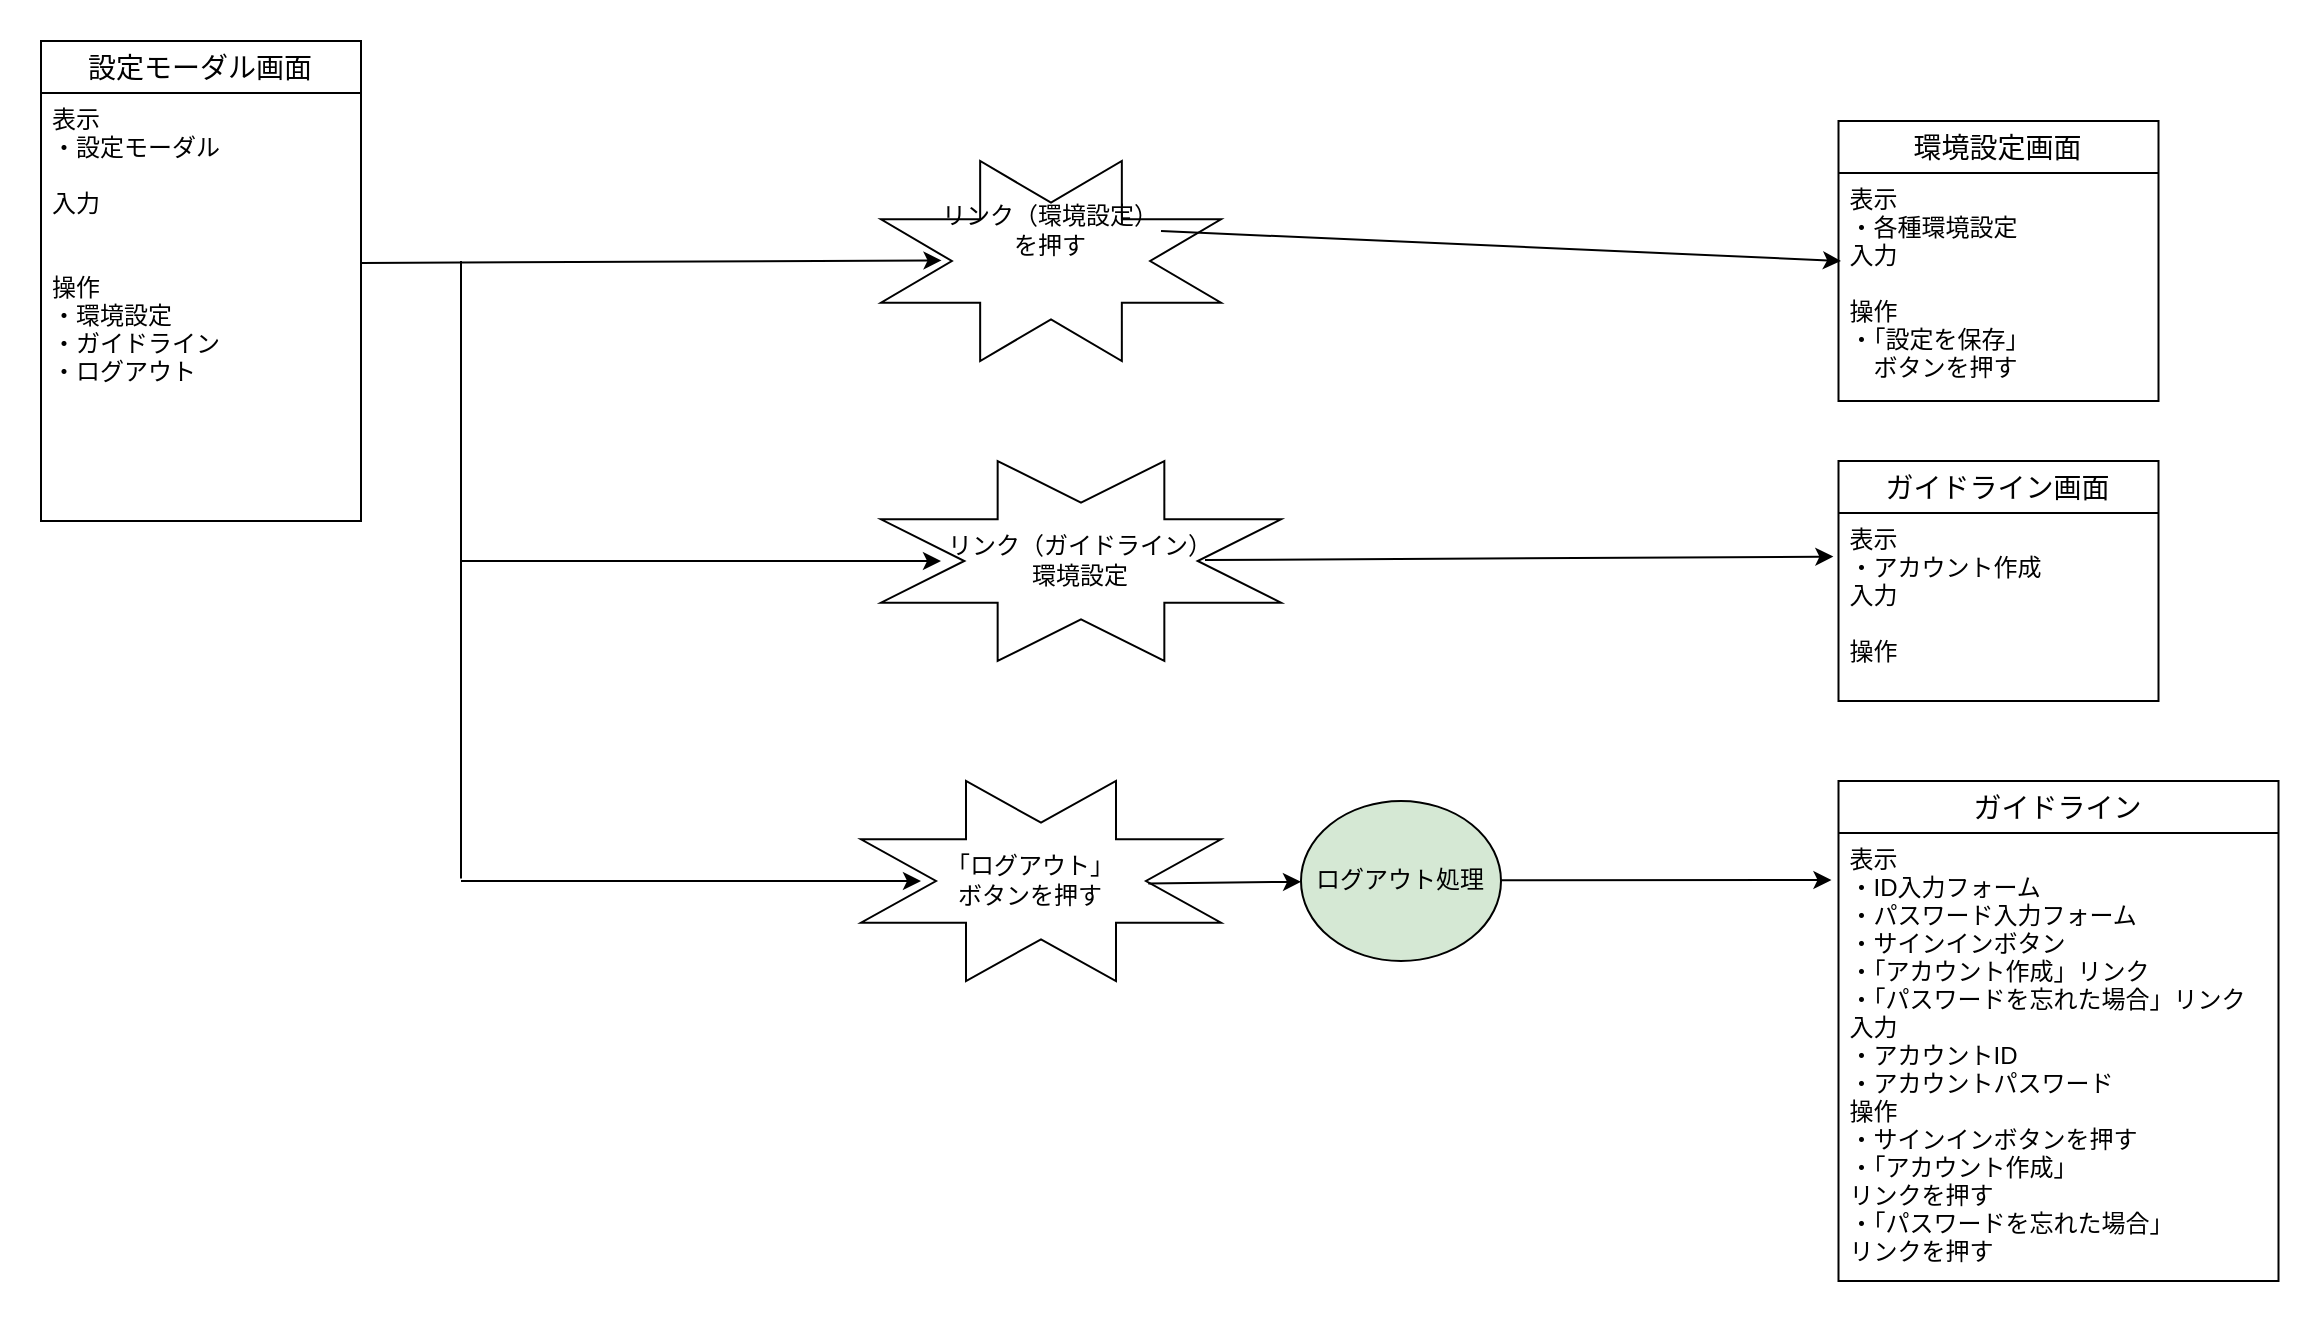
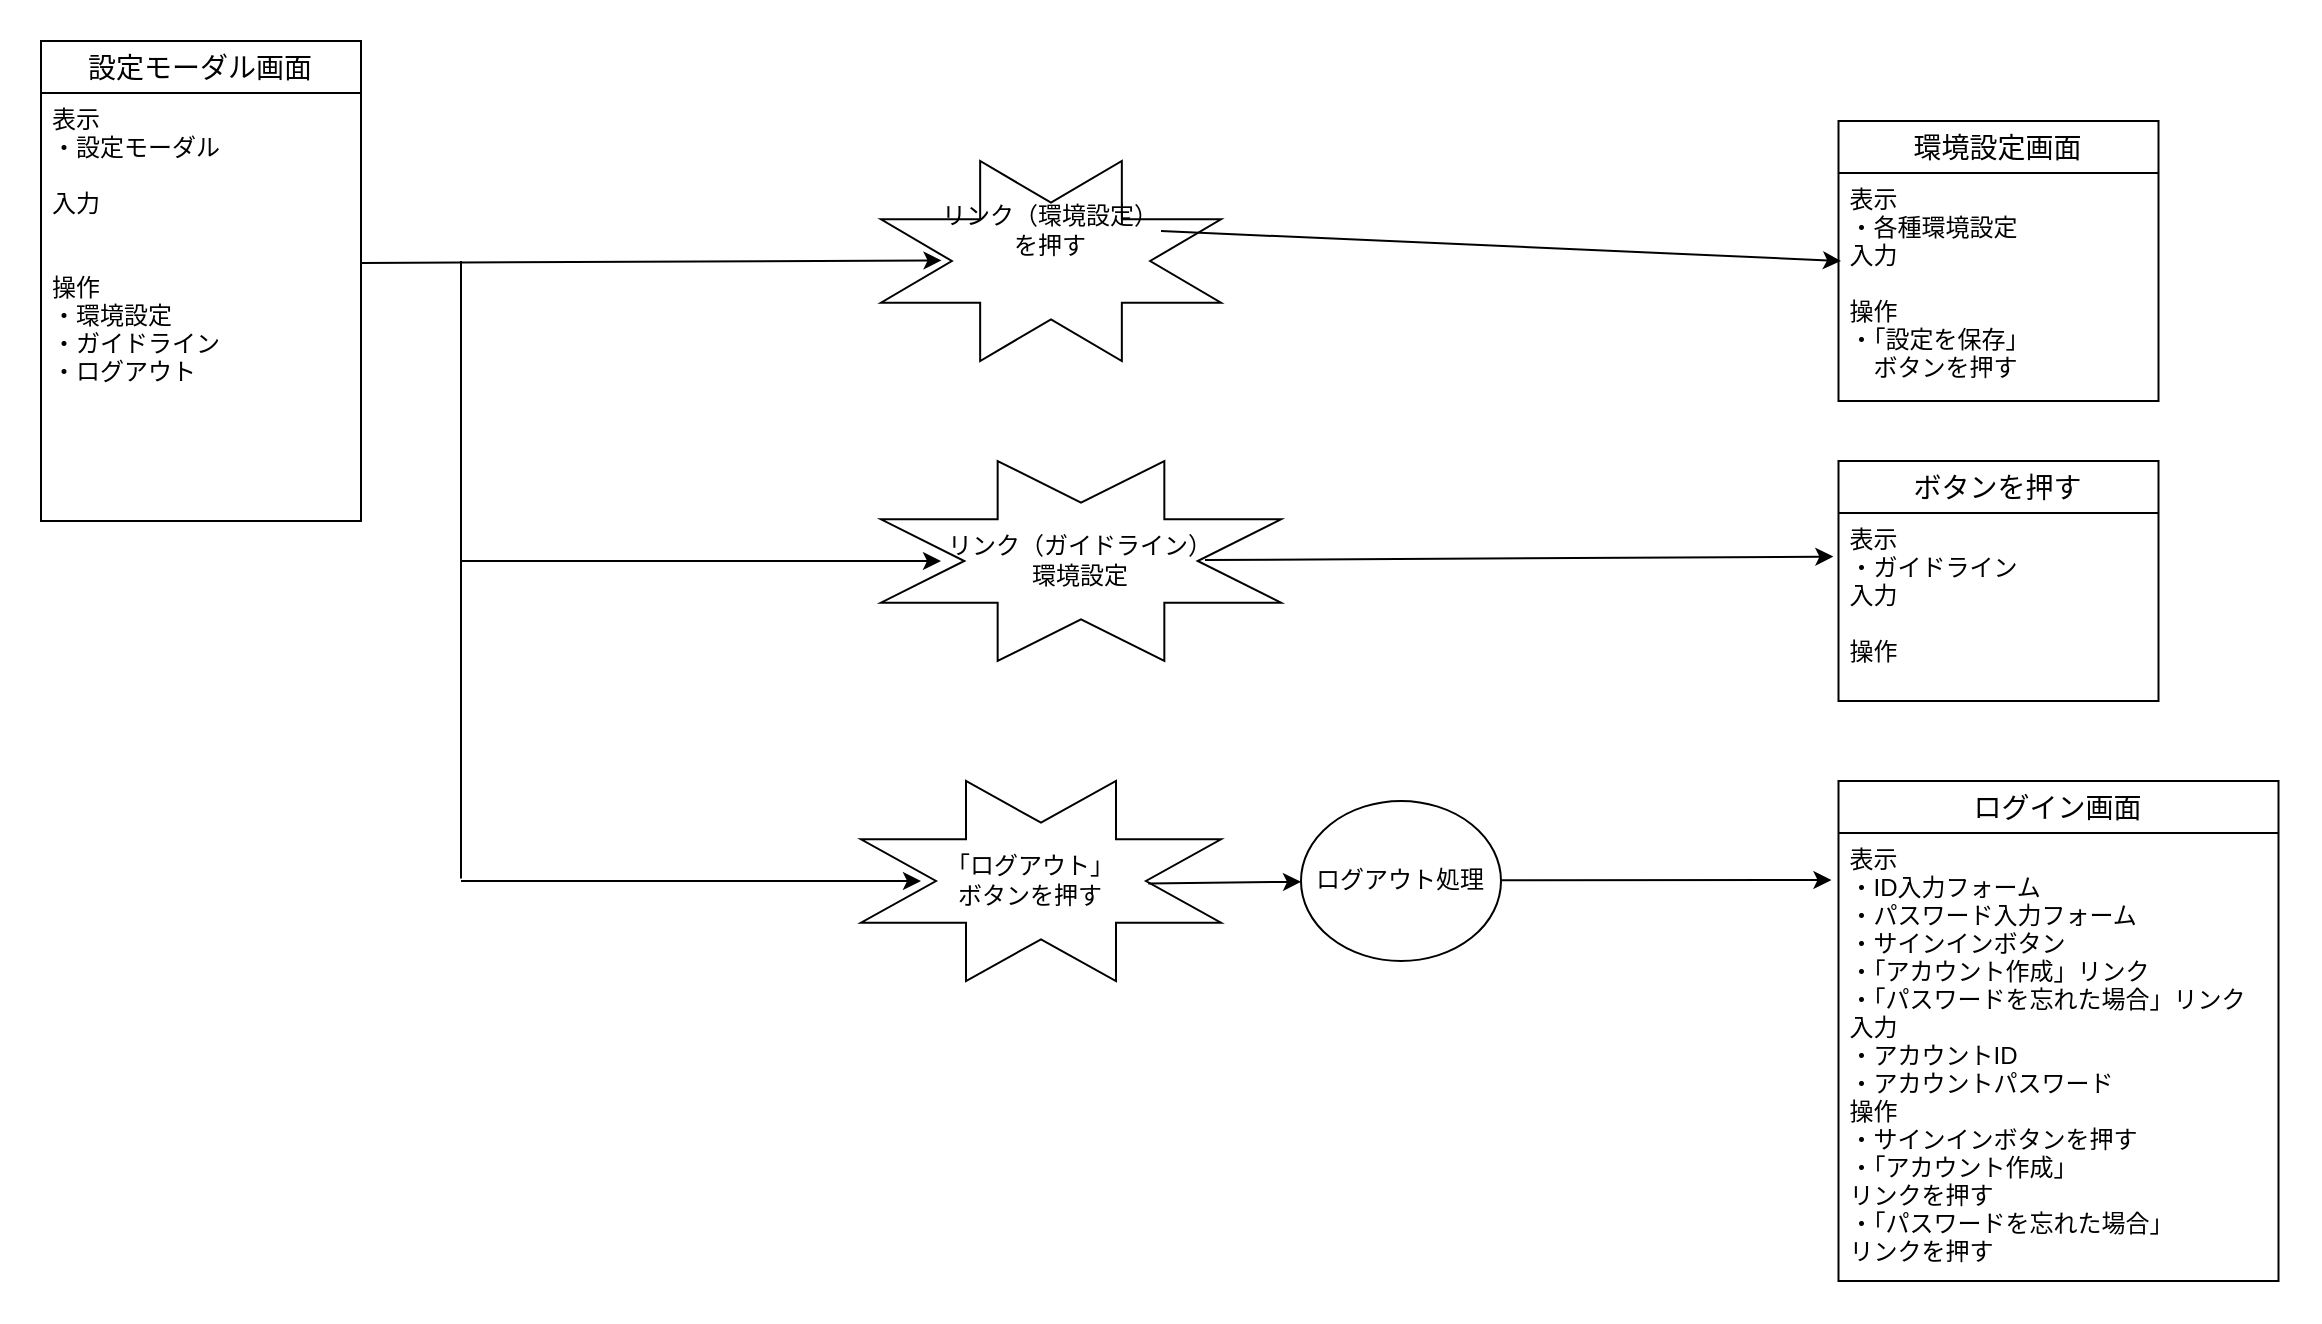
(1998, 489) -> (1998, 489)
(1874, 540) -> (1874, 540)
(2058, 809) -> (2058, 809)
(1401, 881) -> (1401, 881)
